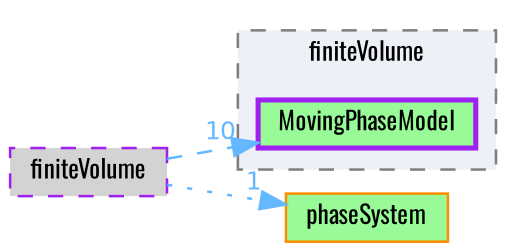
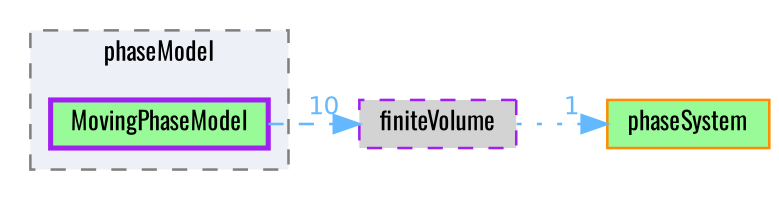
(367, 54) -> (159, 54)
(200, 153) -> (304, 124)
